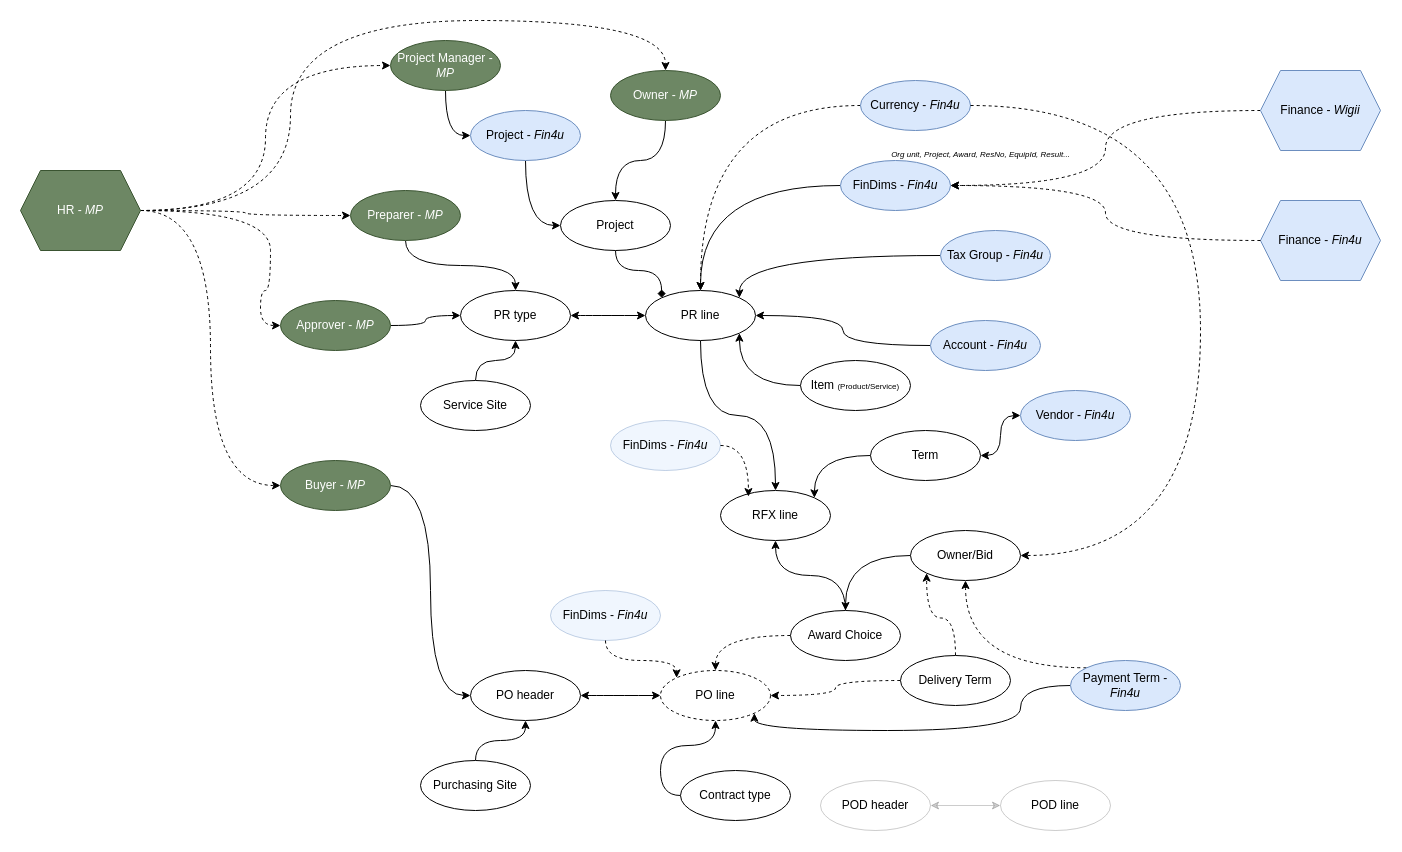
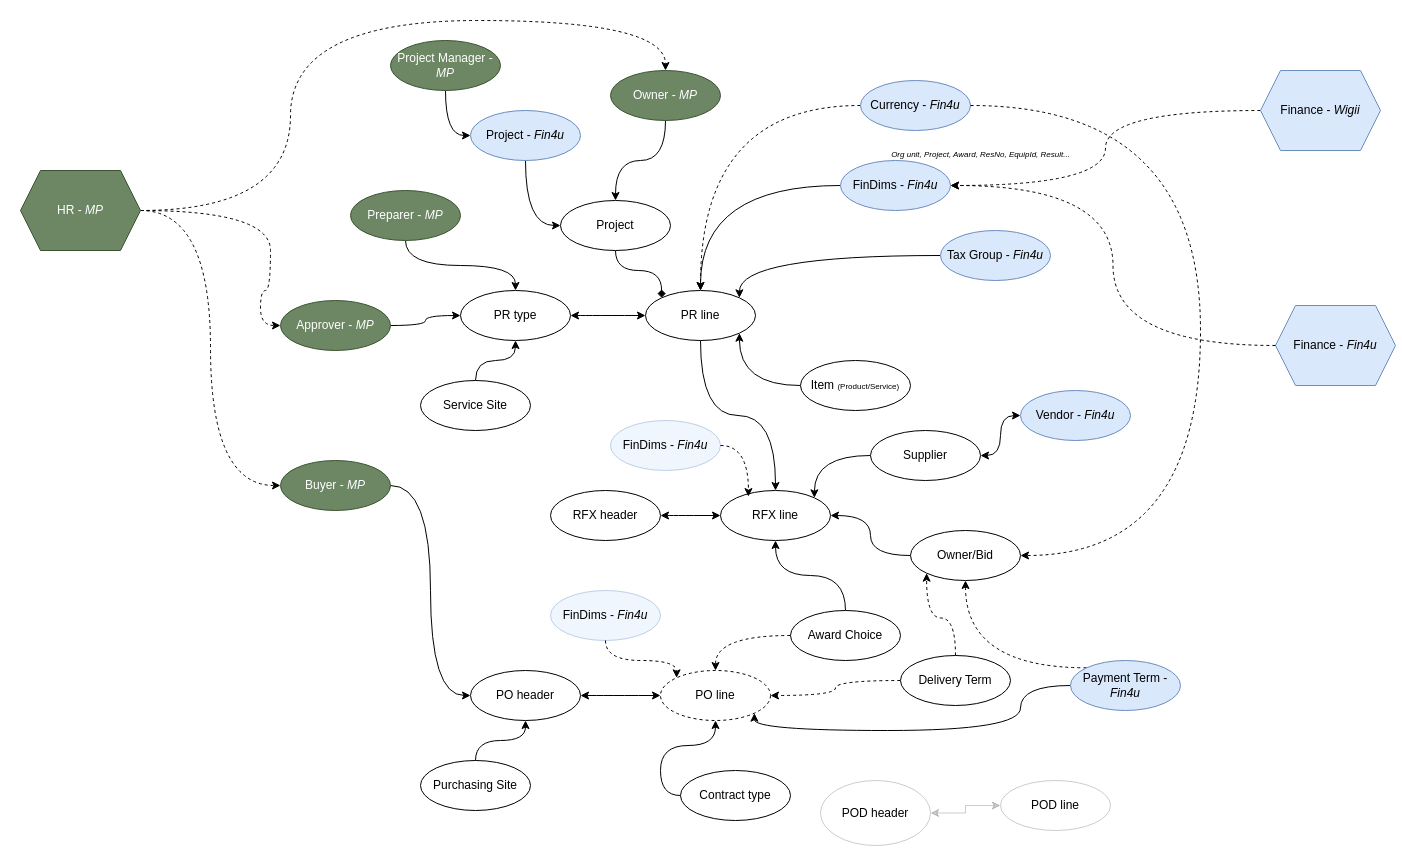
(275, 103) -> none
(267, 215) -> none
(1321, 241) -> (1336, 346)
(845, 334) -> none
(986, 346) -> none
(926, 456) -> (926, 456)
none -> (606, 516)
none -> (690, 516)
(865, 565) -> (870, 533)
(876, 806) -> (876, 813)
